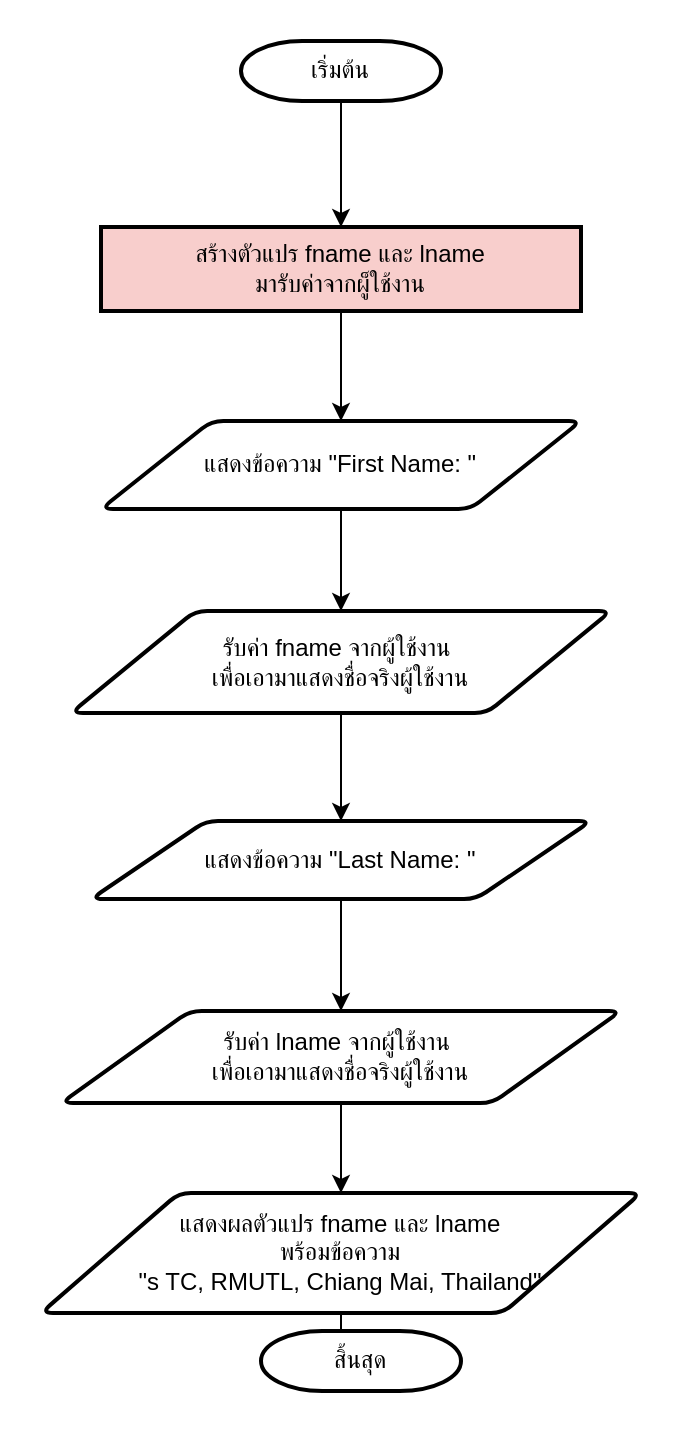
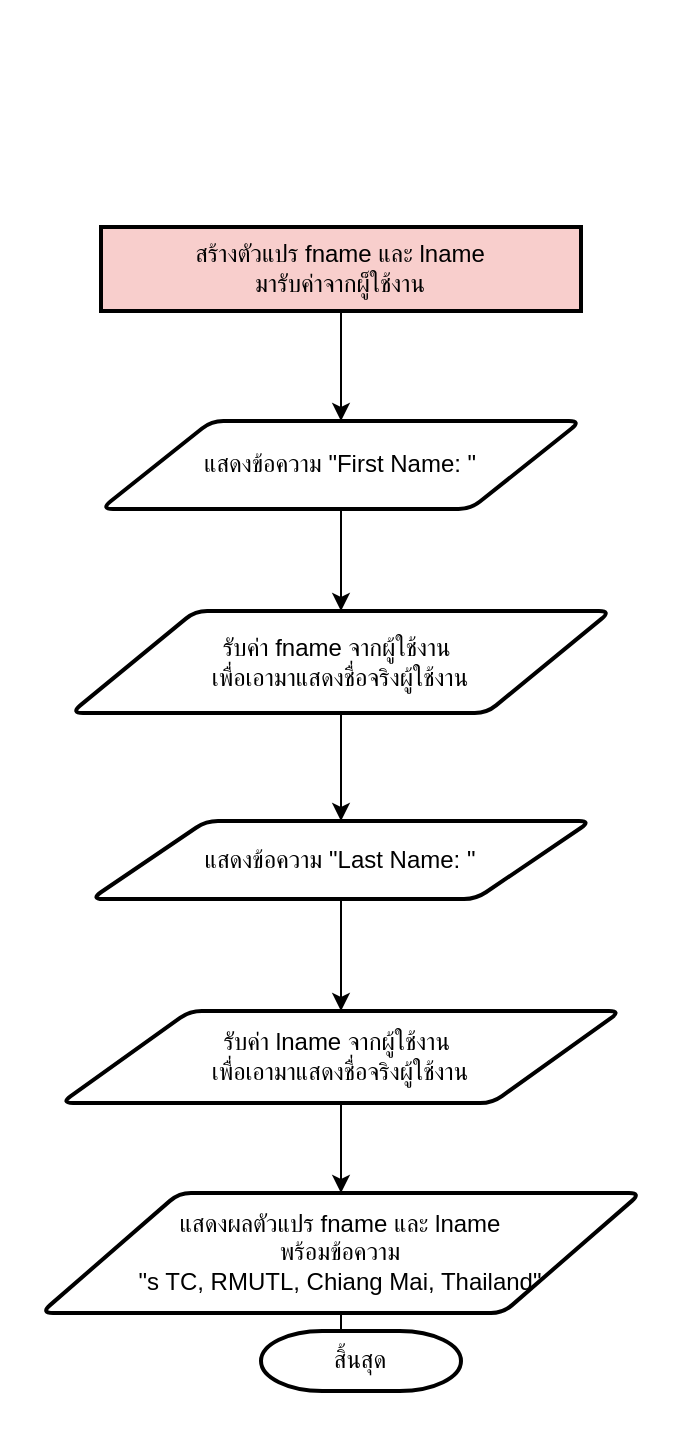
(341, 71) -> none
(341, 157) -> none
